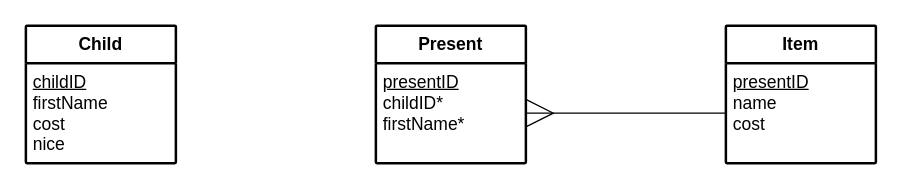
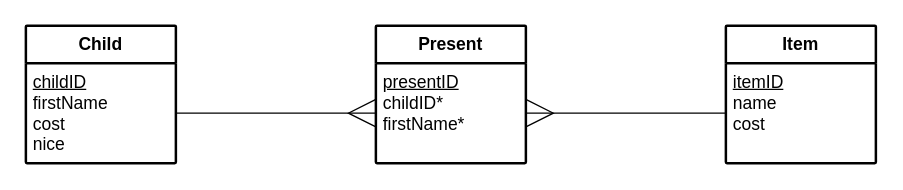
(771, 99) -> (756, 99)
none -> (275, 113)
